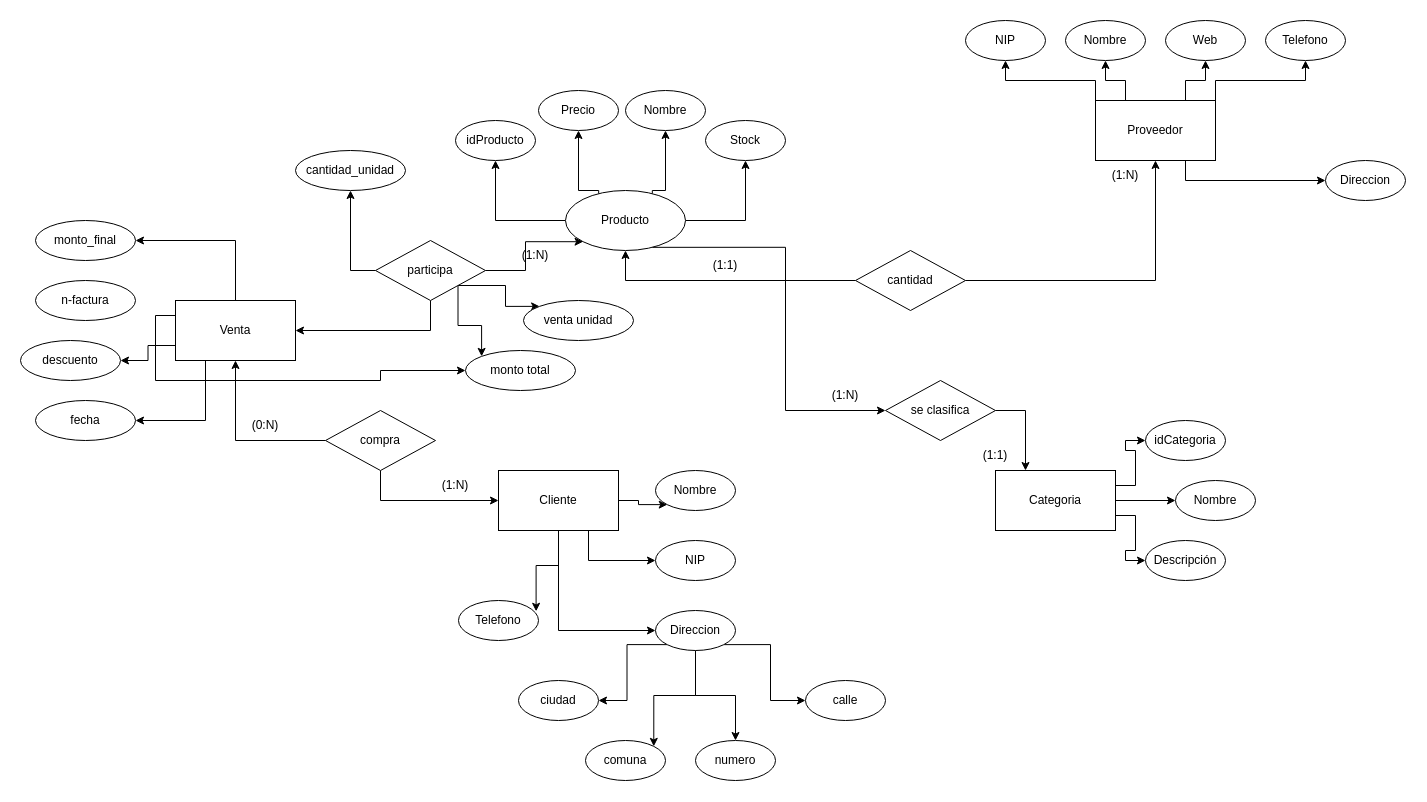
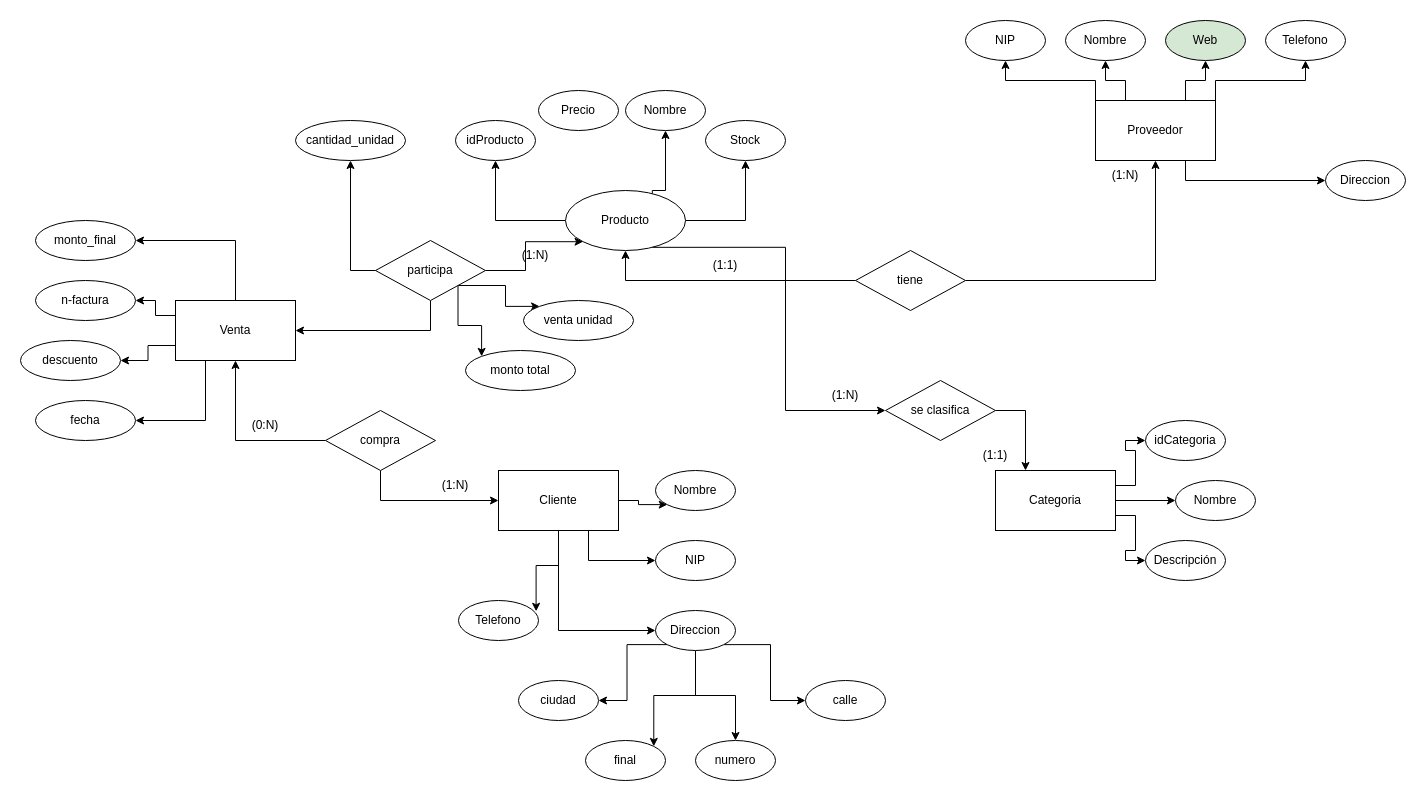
(1206, 41) -> (1206, 41)
(351, 171) -> (351, 141)
(579, 175) -> none
(911, 281) -> (911, 281)
(279, 381) -> (156, 303)
(626, 761) -> (626, 761)
